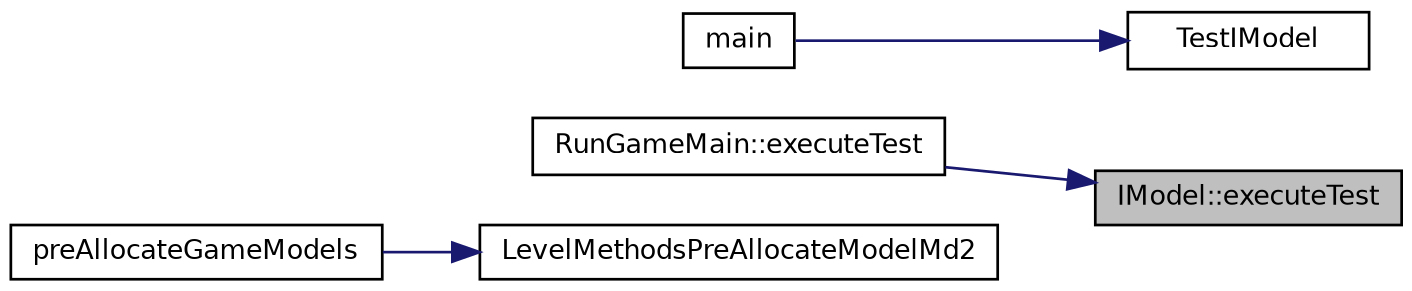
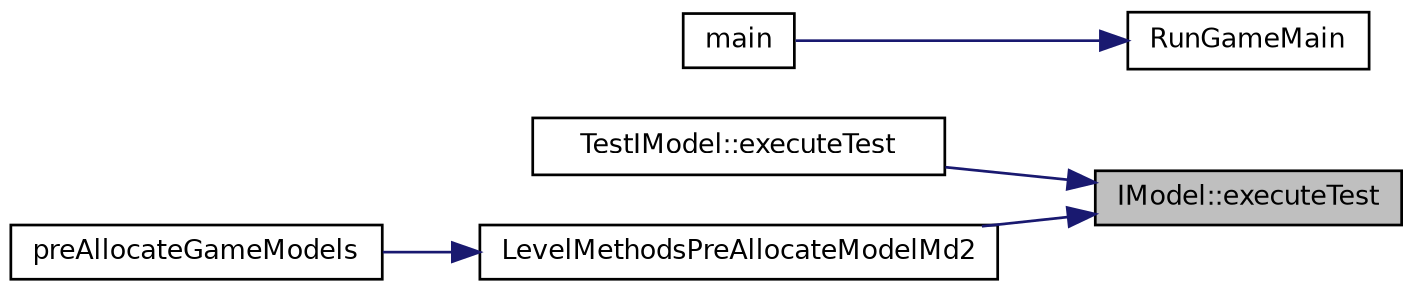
(1248, 41) -> (1248, 41)
(739, 146) -> (739, 146)
none -> (1025, 222)
